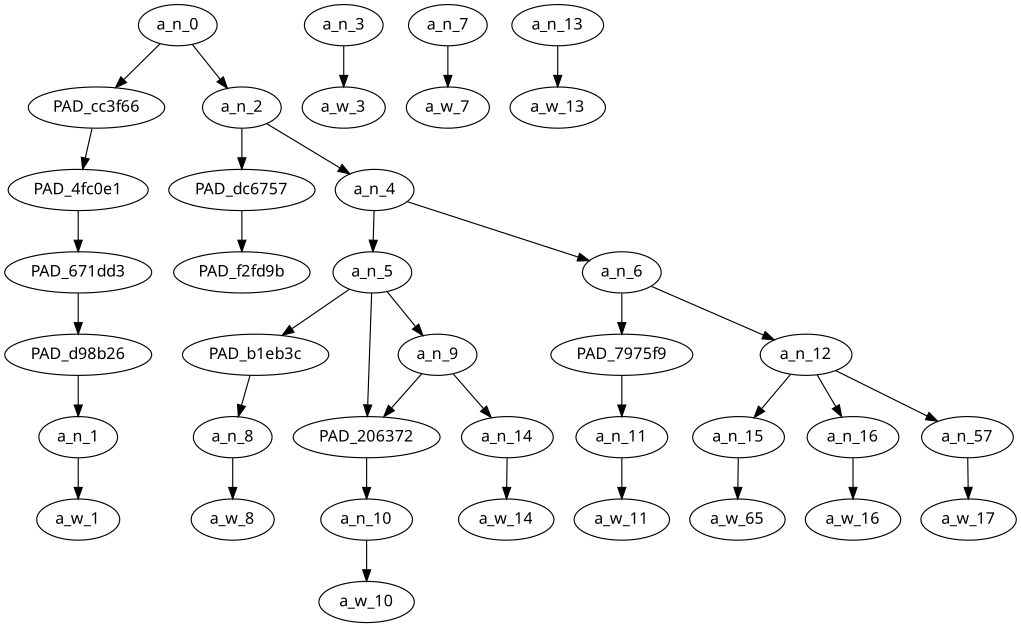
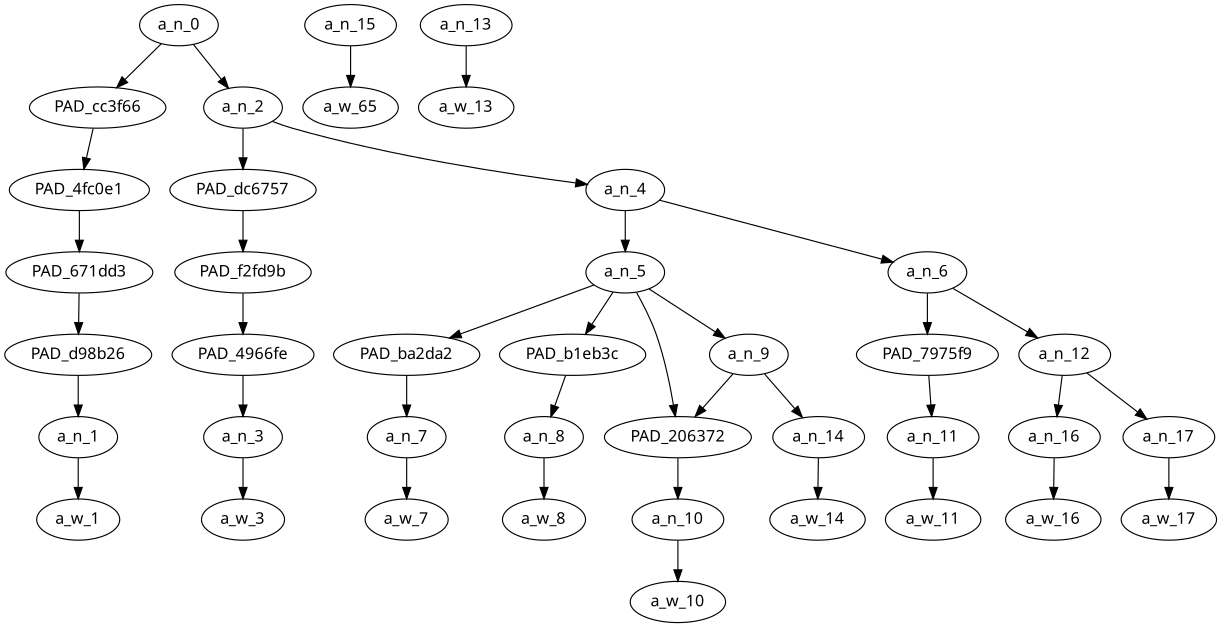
none -> (243, 355)
none -> (407, 355)
(776, 392) -> none
(967, 437) -> (1169, 437)
